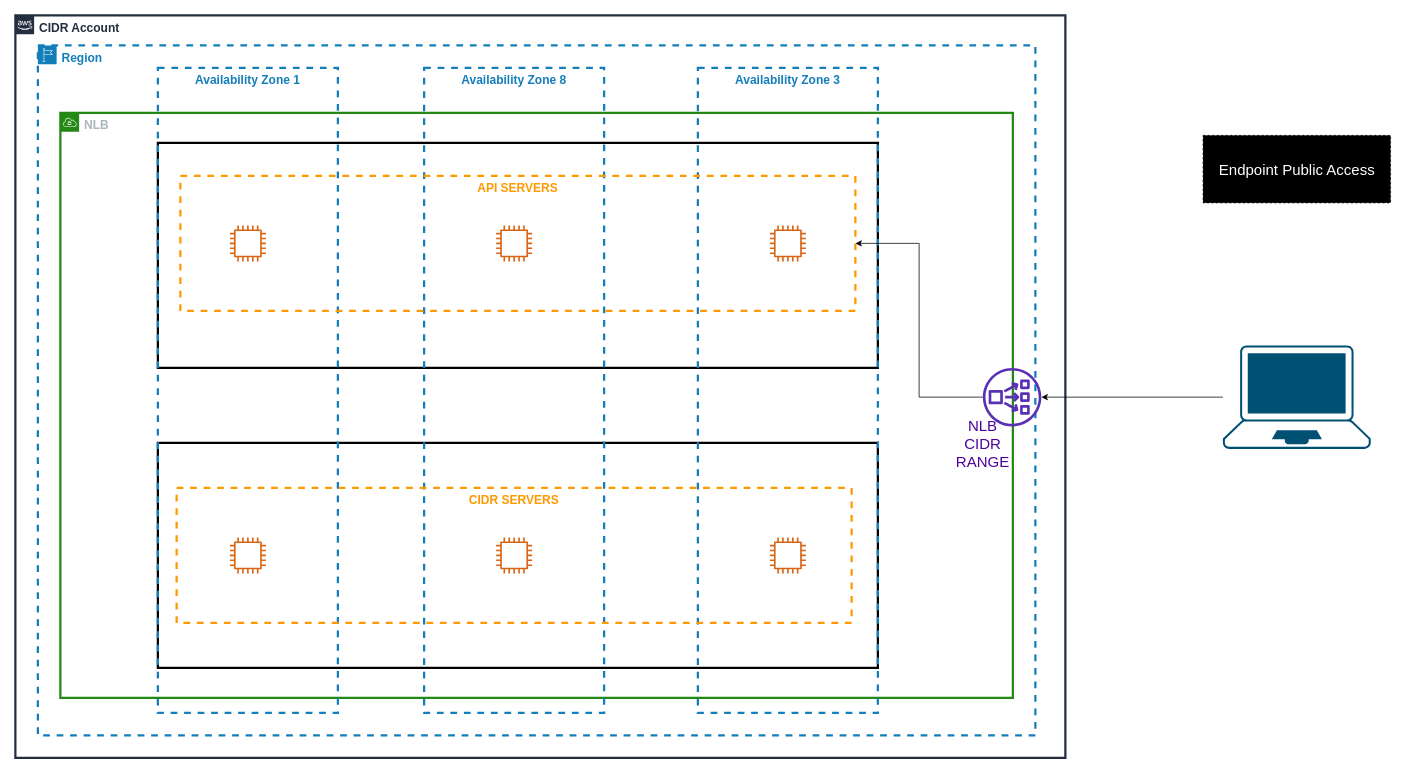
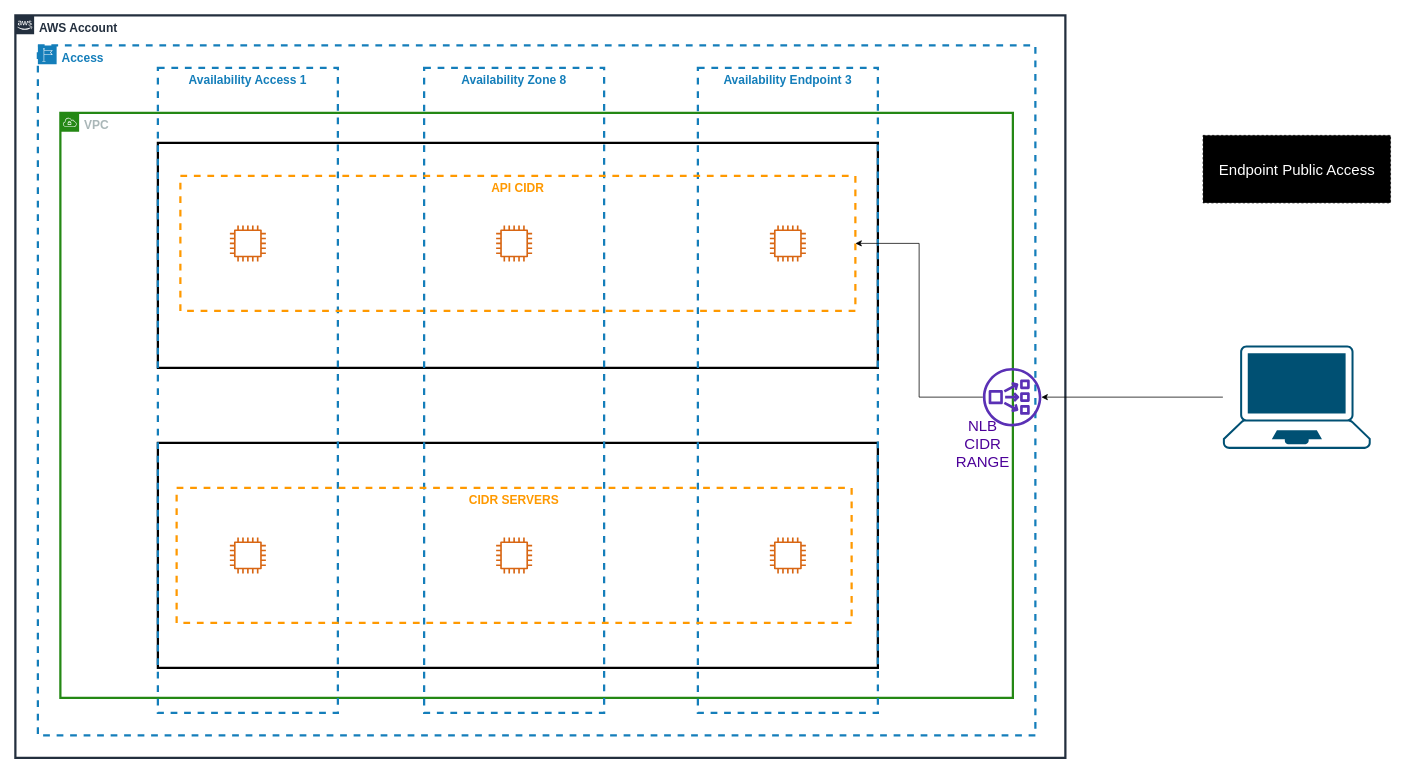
(78, 28) -> (75, 28)
(80, 58) -> (82, 58)
(248, 80) -> (248, 80)
(788, 80) -> (788, 80)
(94, 125) -> (94, 125)
(518, 188) -> (518, 188)
